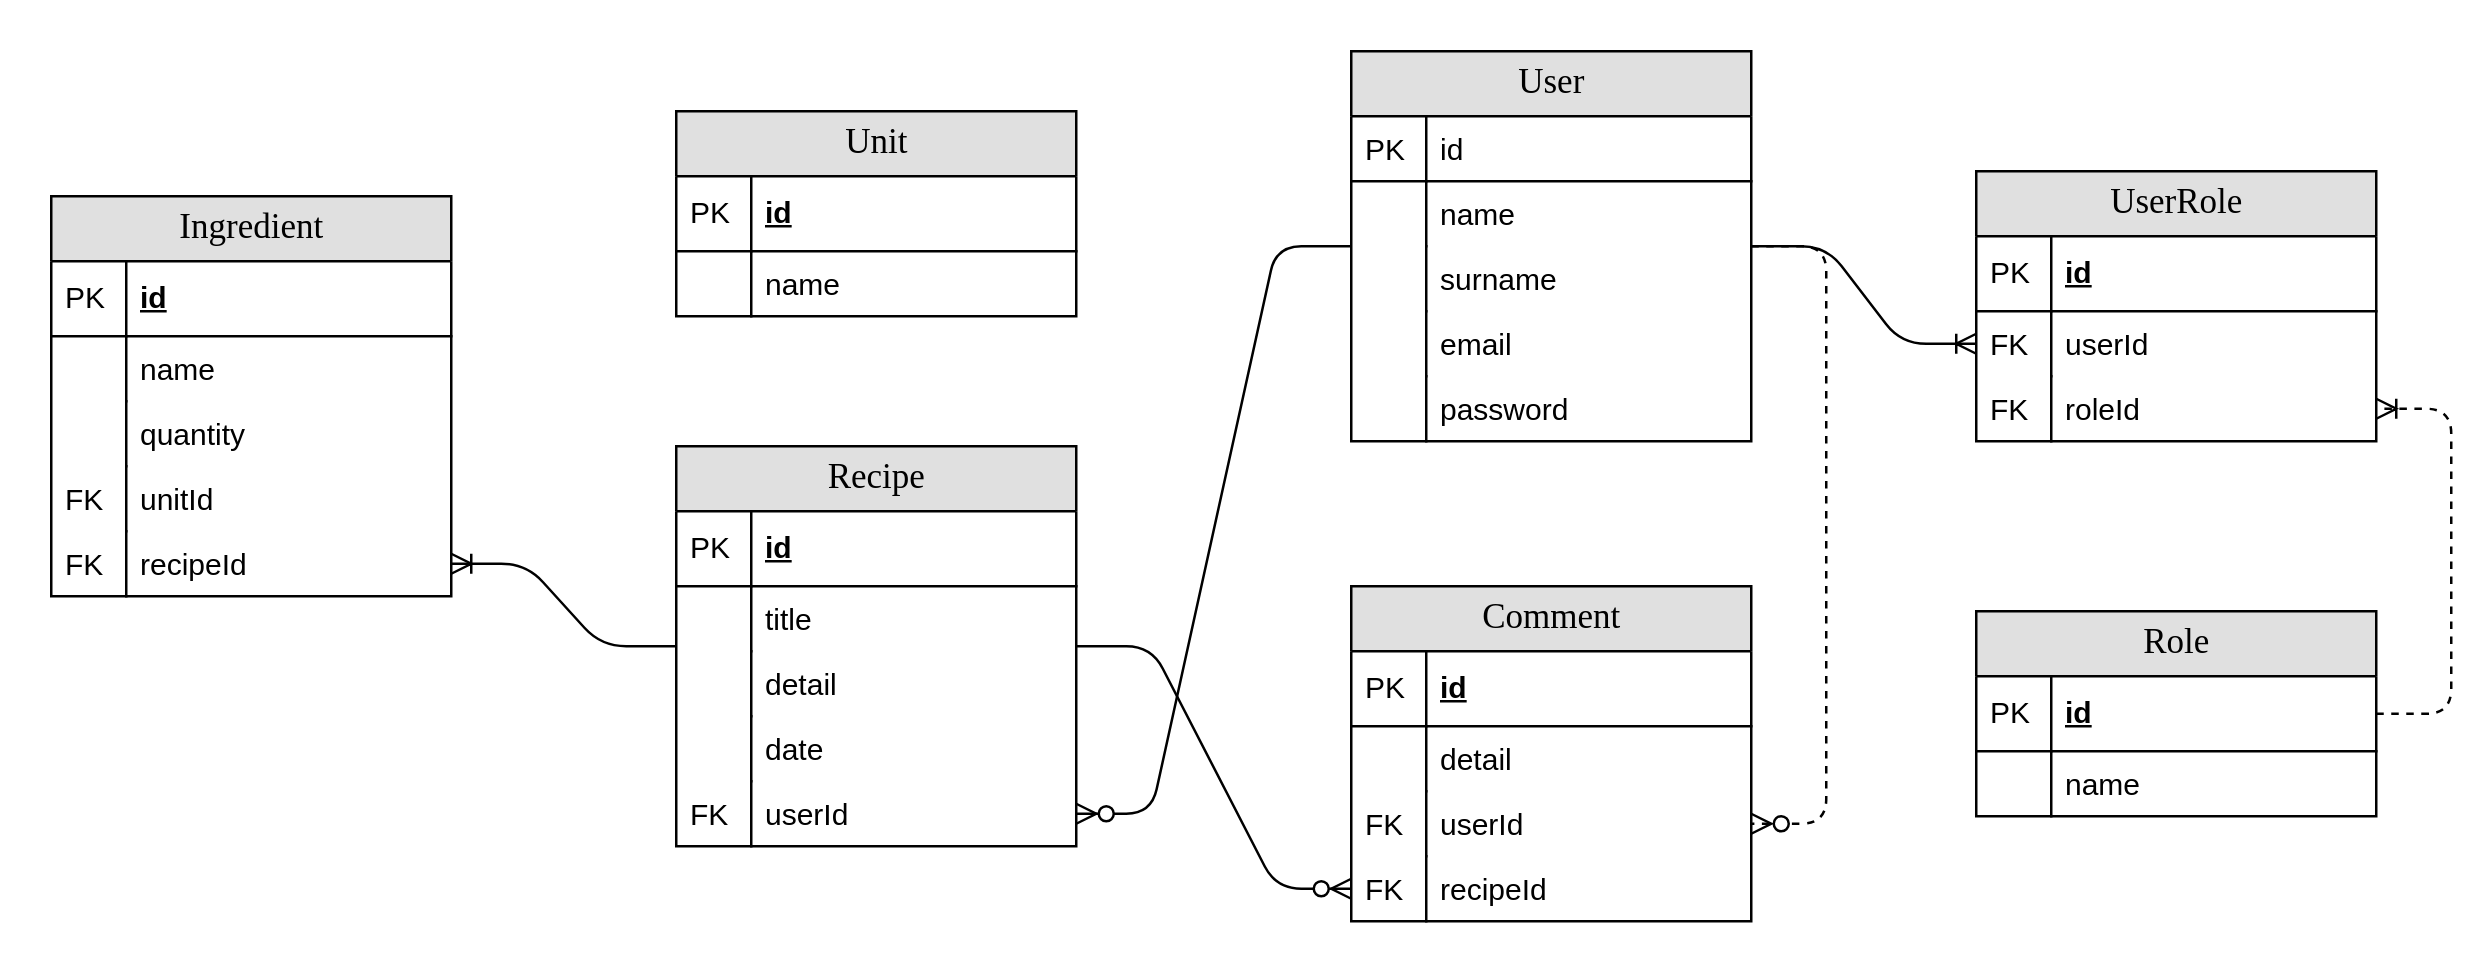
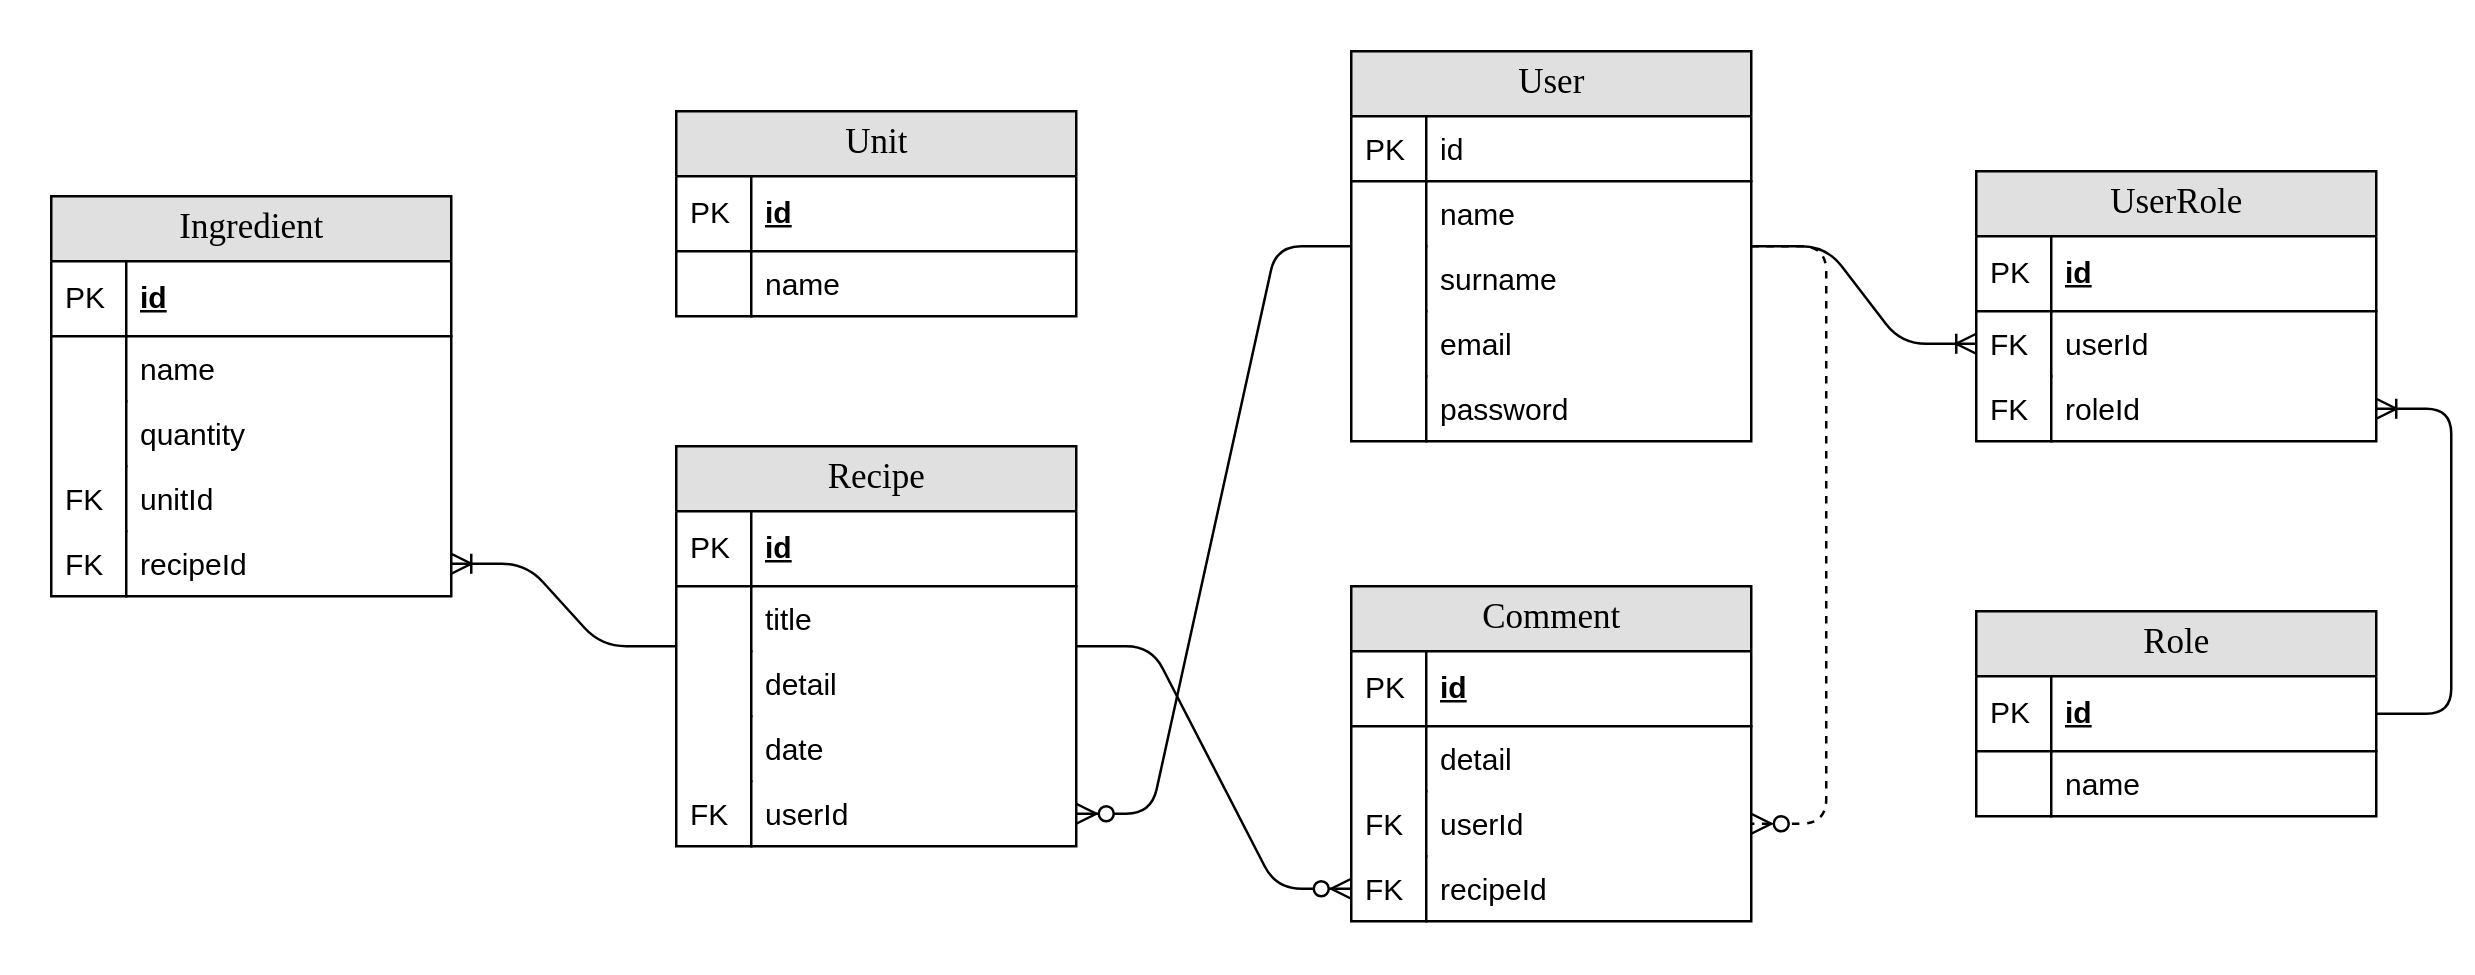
(2451, 561) -> (2451, 561)
